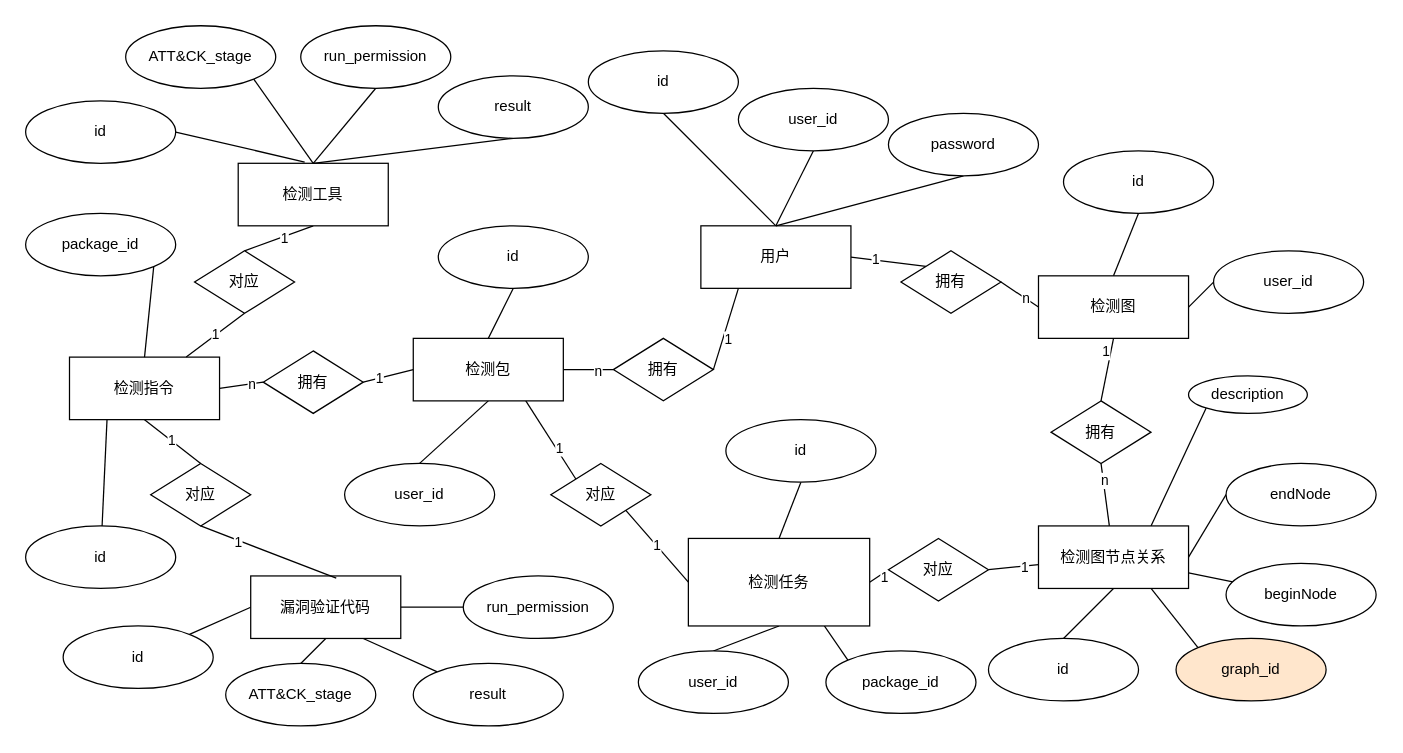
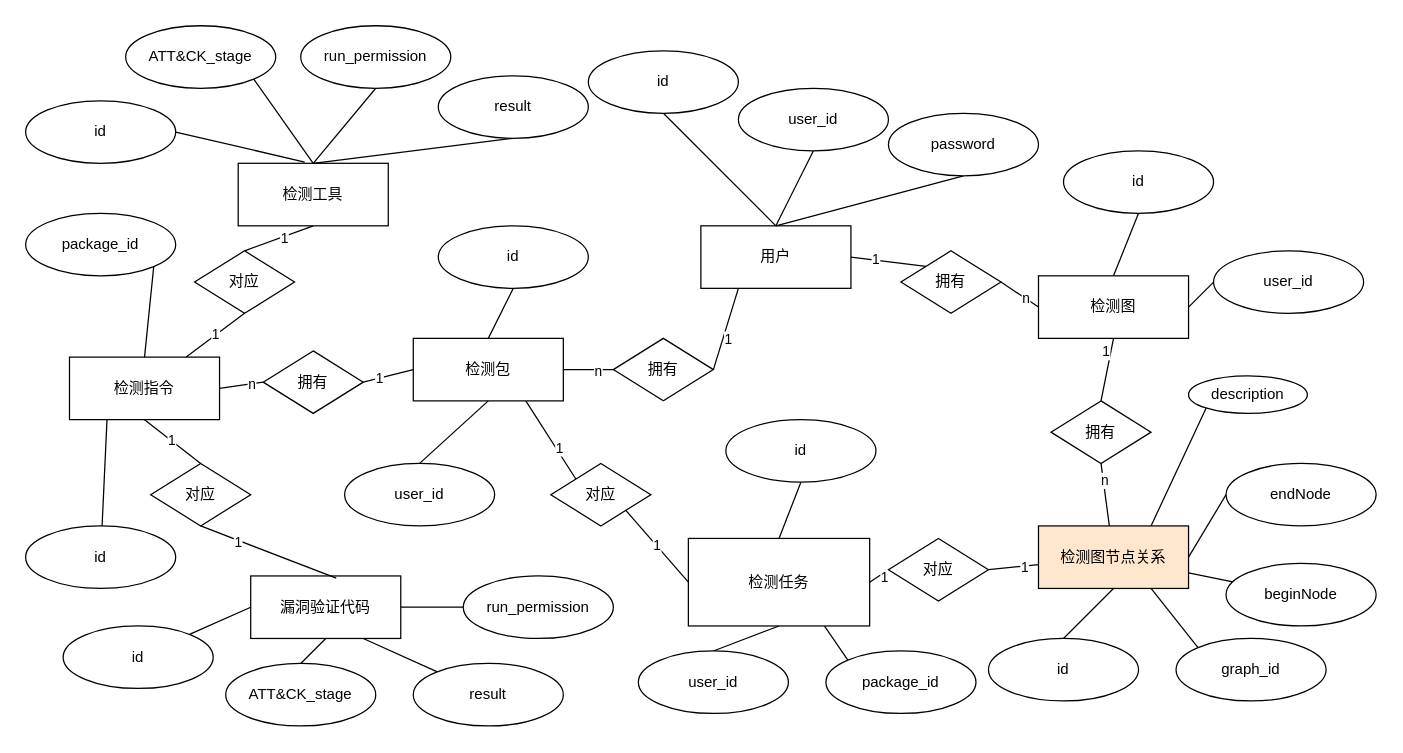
(1113, 557) -> (1113, 557)
(1251, 669) -> (1251, 669)
